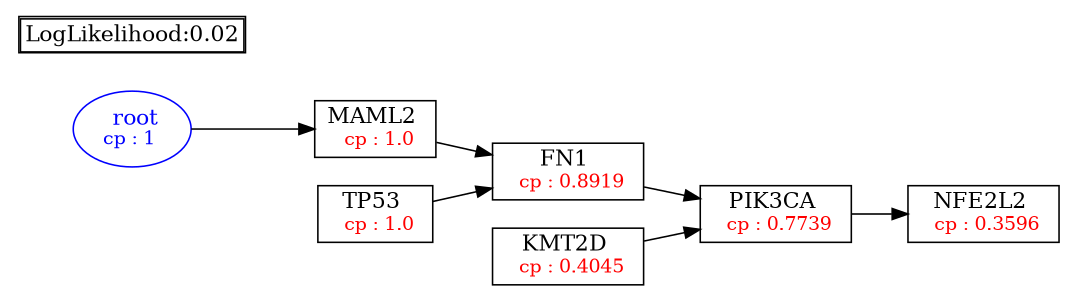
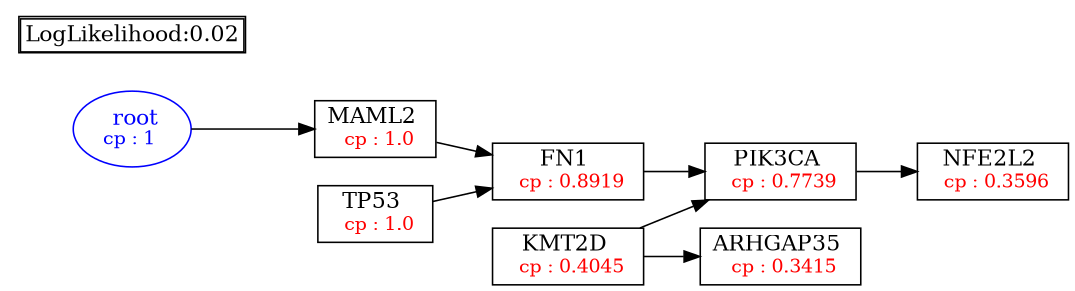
none -> (781, 256)
